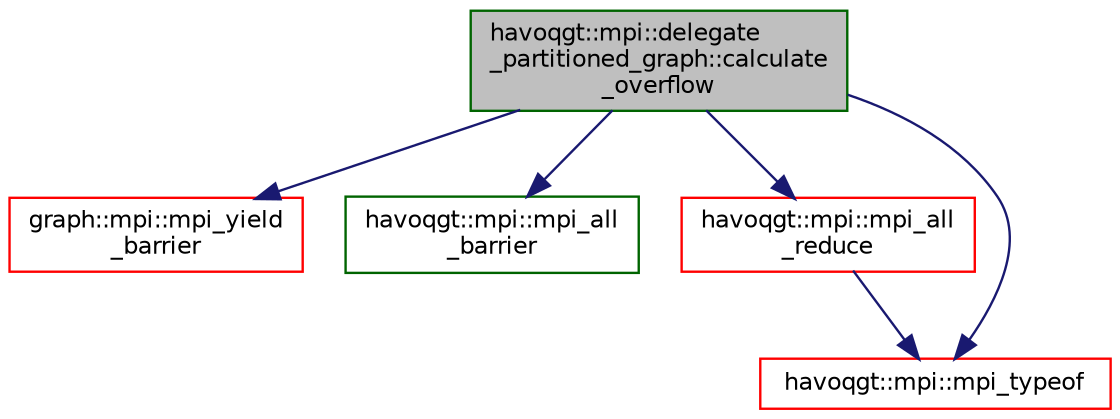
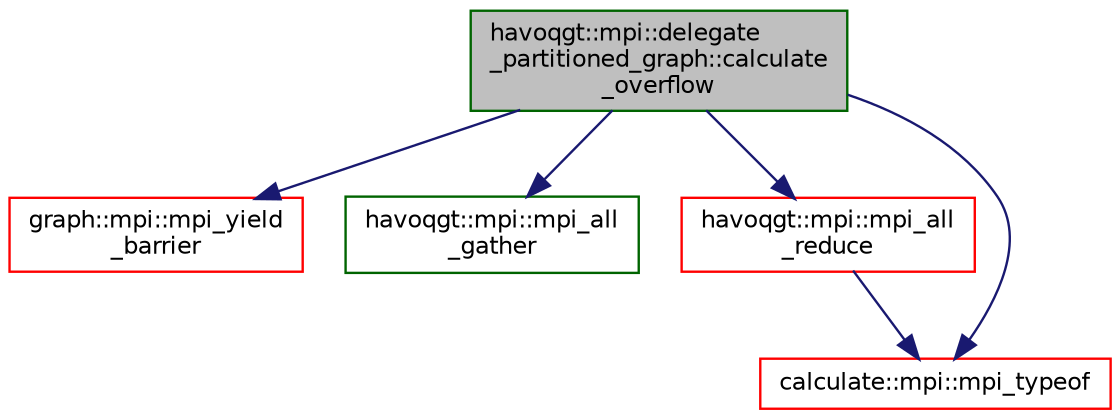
(492, 235) -> (492, 235)
(935, 384) -> (935, 384)
